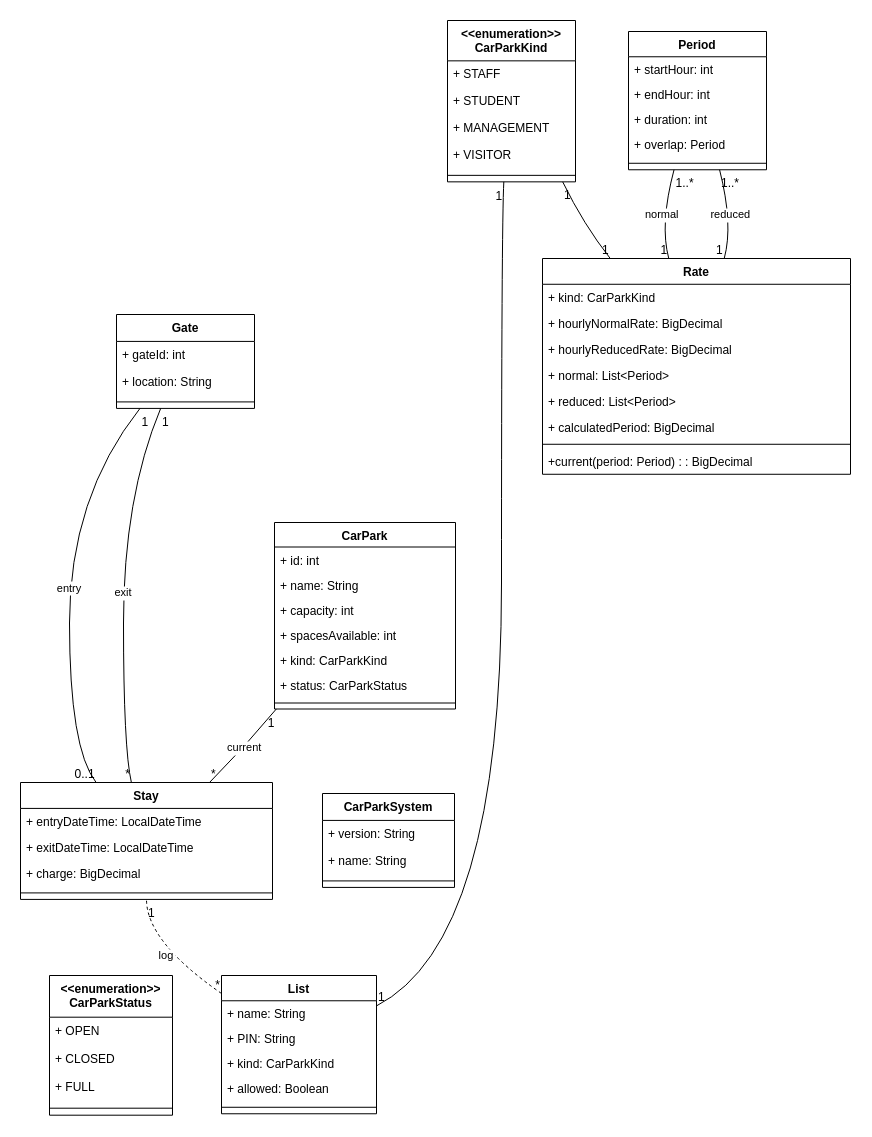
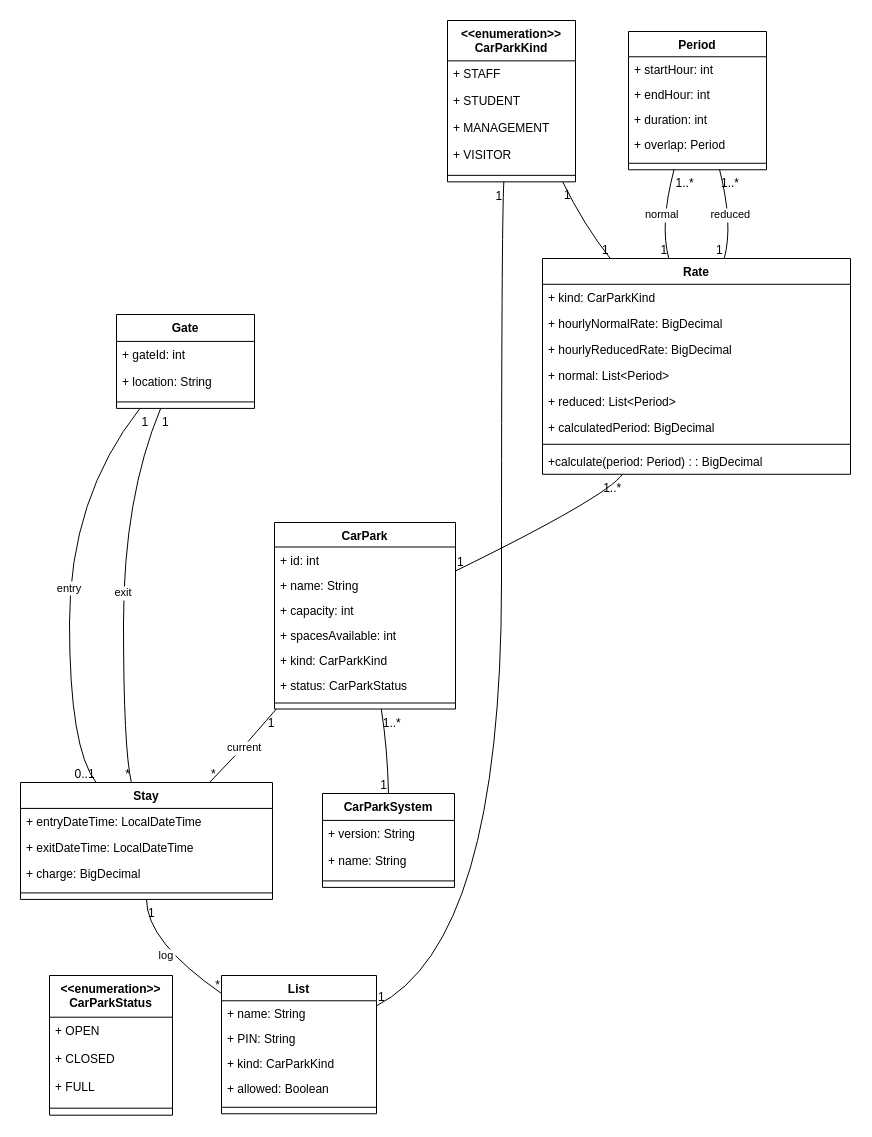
(660, 462) -> (664, 462)
none -> (541, 528)
none -> (386, 751)
(174, 954) -> (174, 954)
